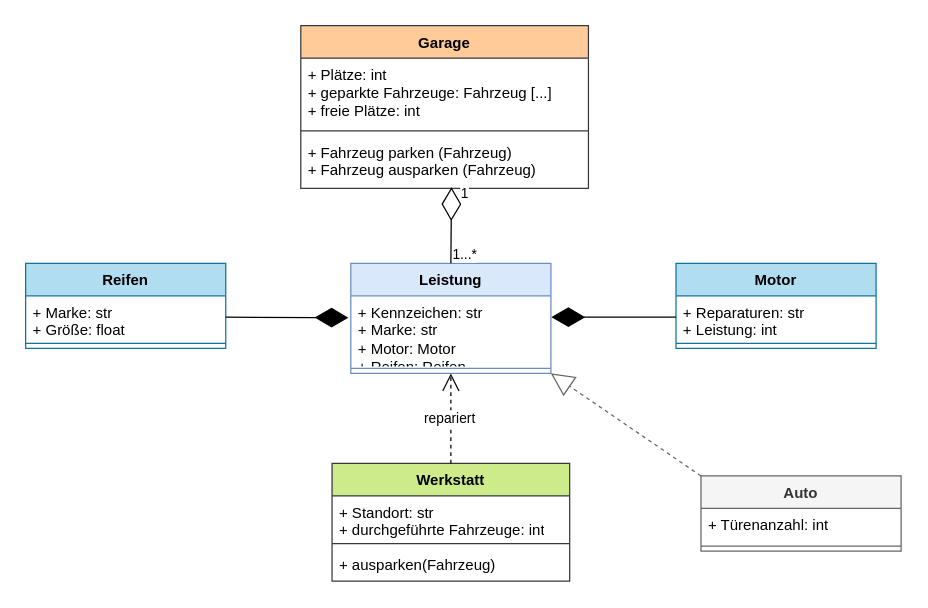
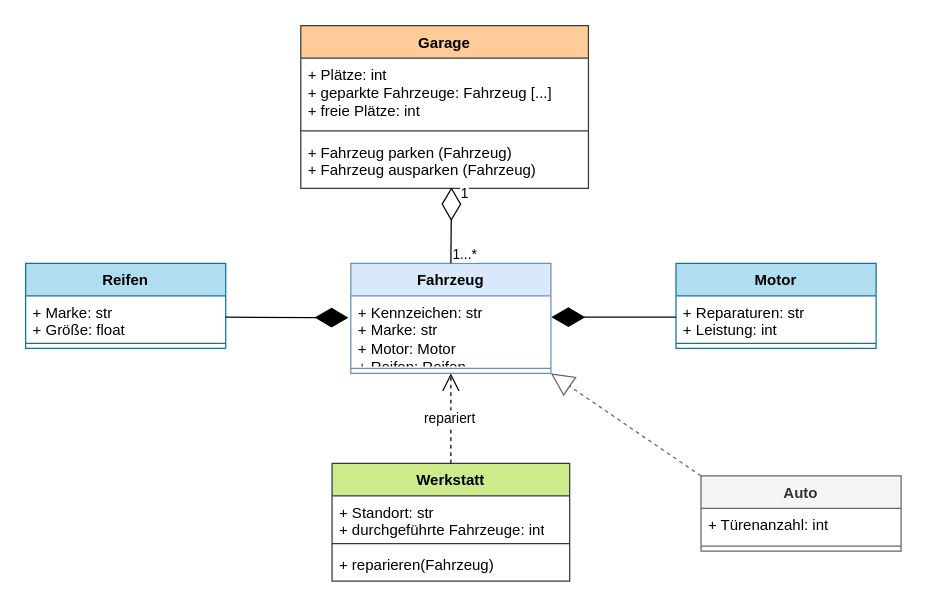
(451, 281) -> (451, 281)
(426, 566) -> (428, 566)
